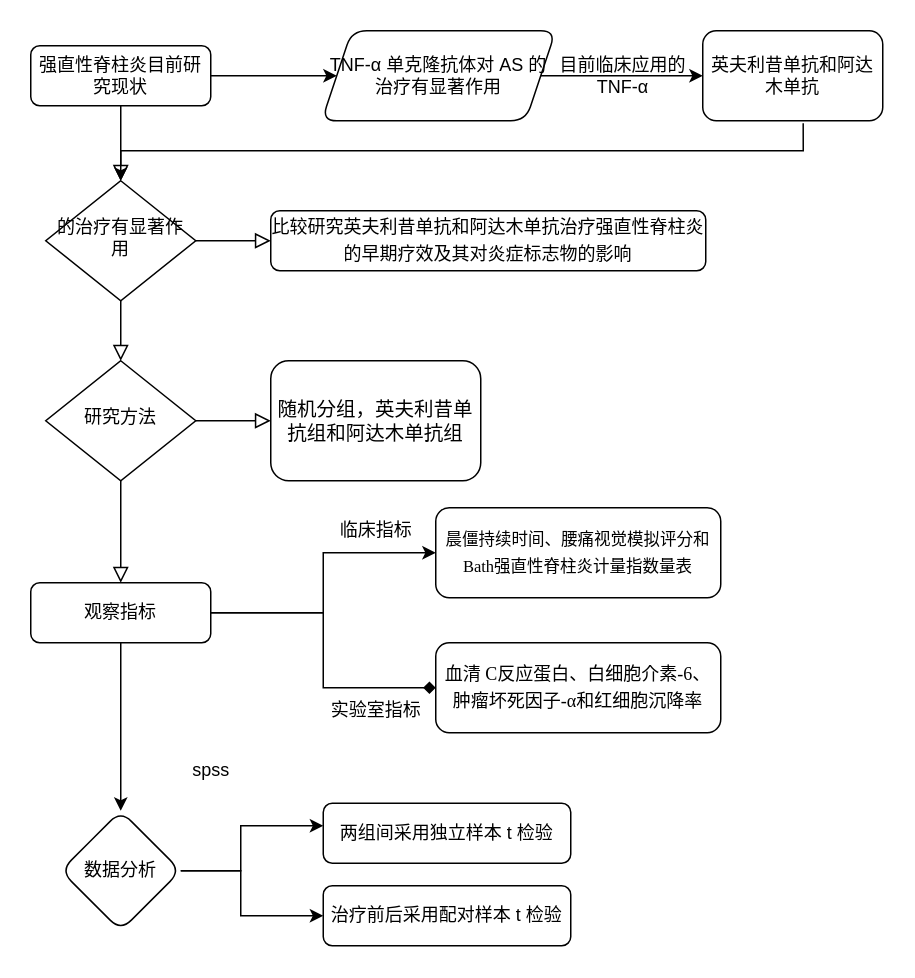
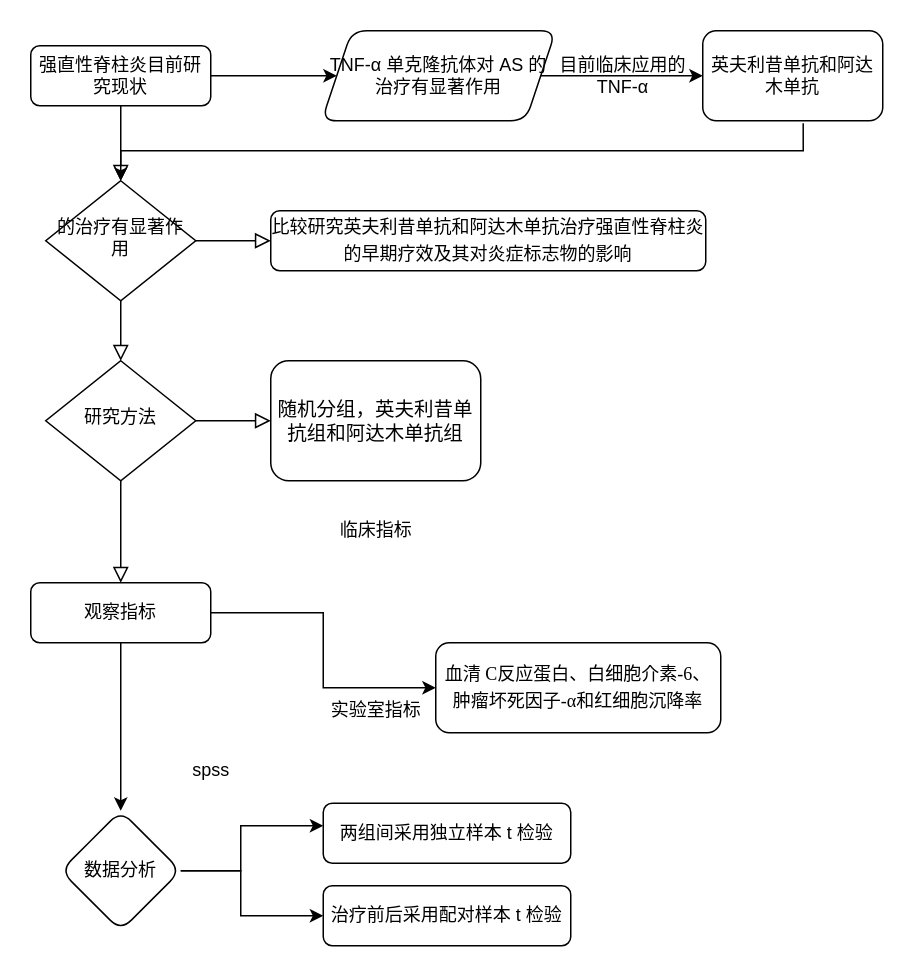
(345, 553) -> none
(578, 553) -> none
(423, 688) -> (424, 688)
